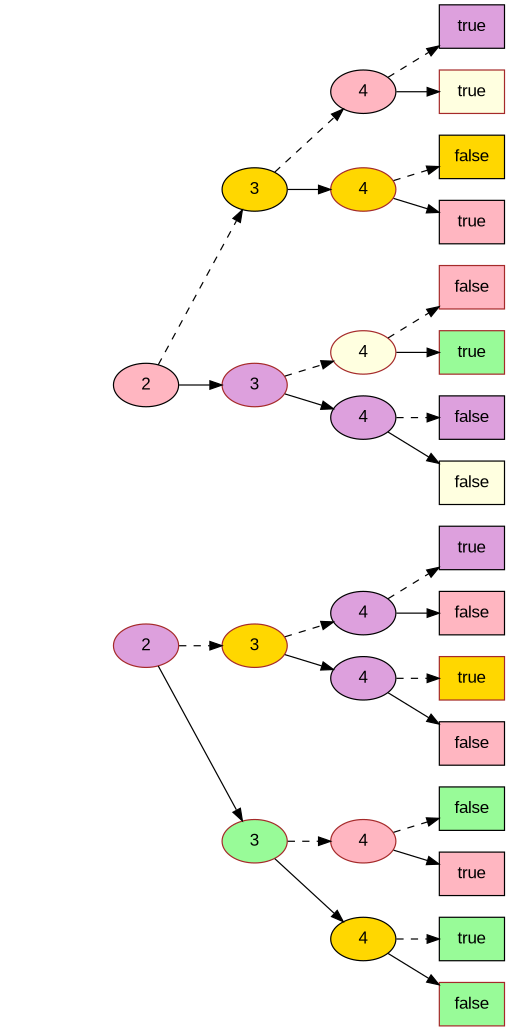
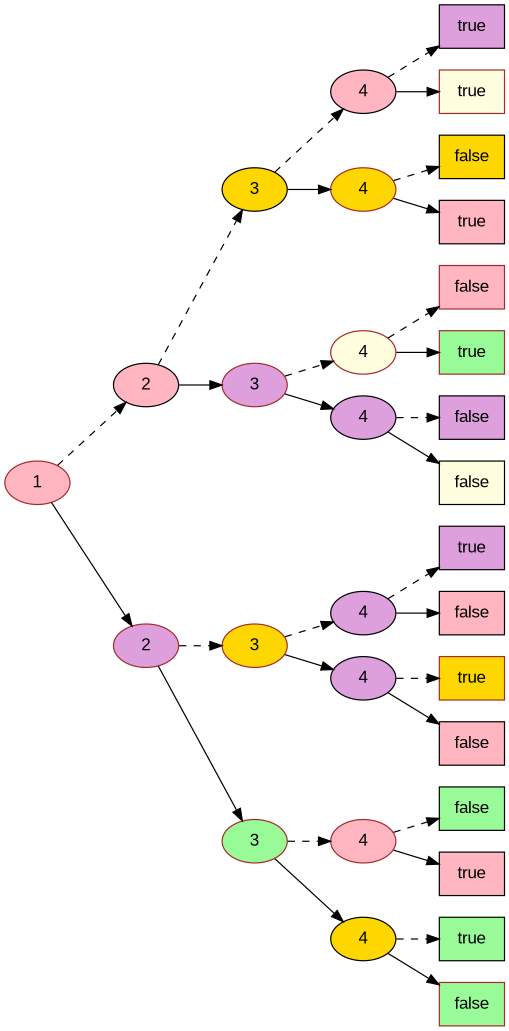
none -> (37, 483)
